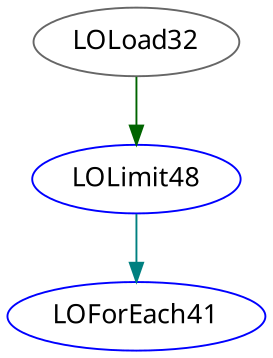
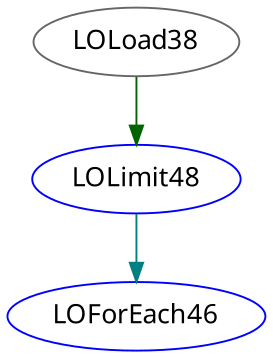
(136, 42) -> (136, 42)
(136, 316) -> (136, 316)
